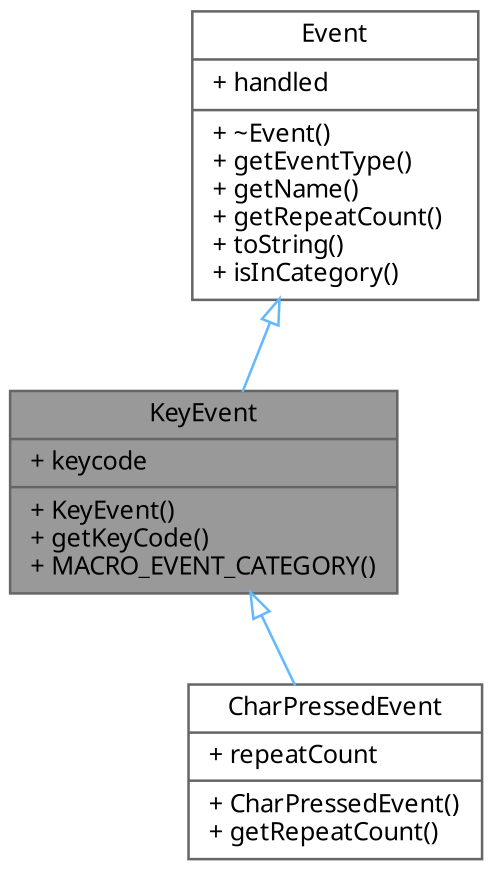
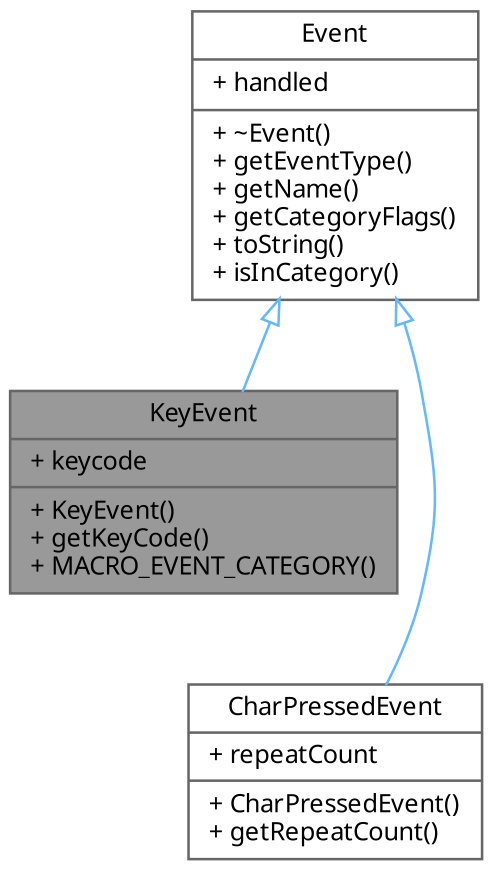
(328, 218) -> (335, 218)
(278, 651) -> (435, 507)
